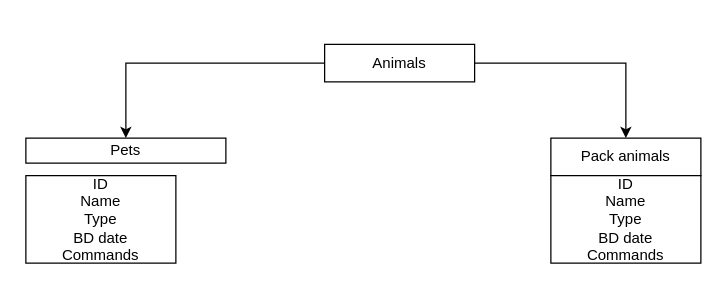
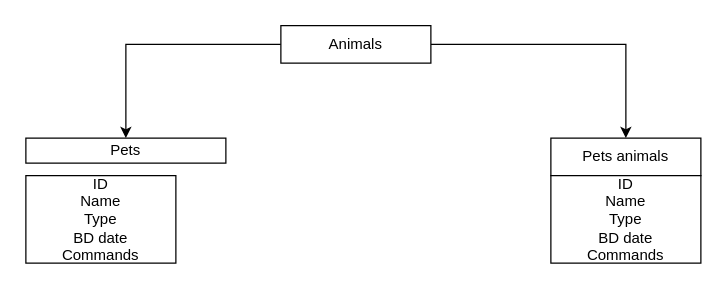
(399, 63) -> (356, 44)
(626, 157) -> (626, 157)
